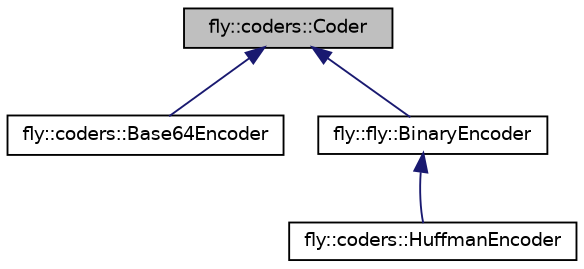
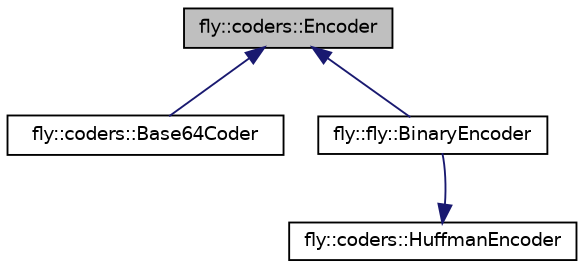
(288, 28) -> (288, 28)
(146, 135) -> (146, 135)
(420, 198) -> (445, 179)
